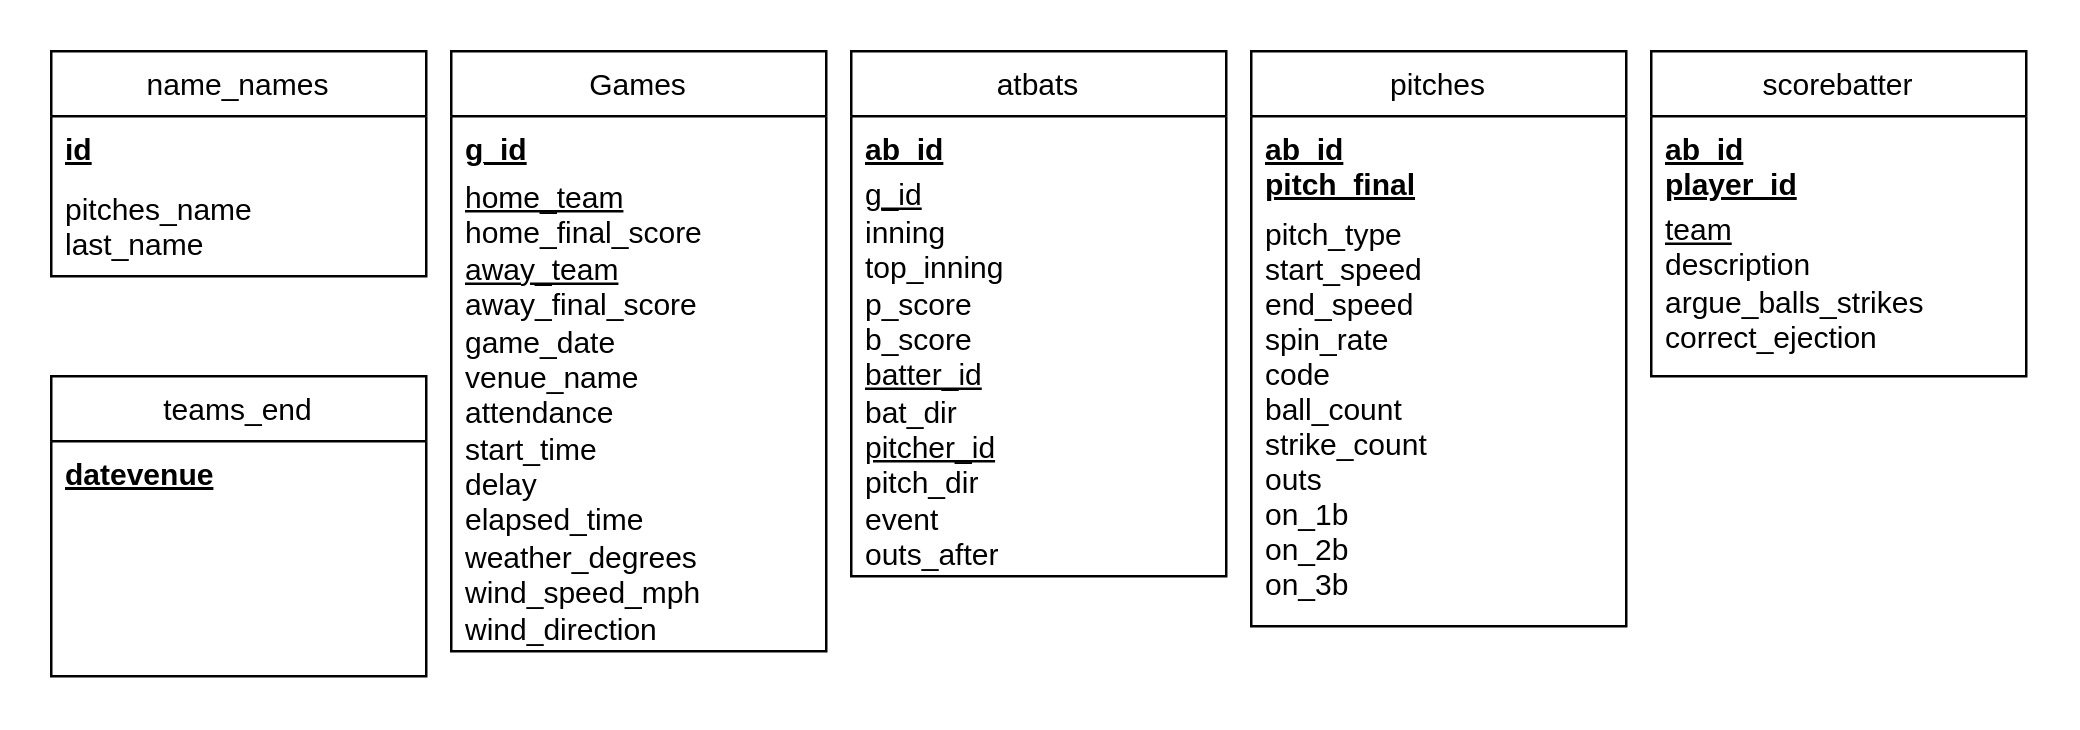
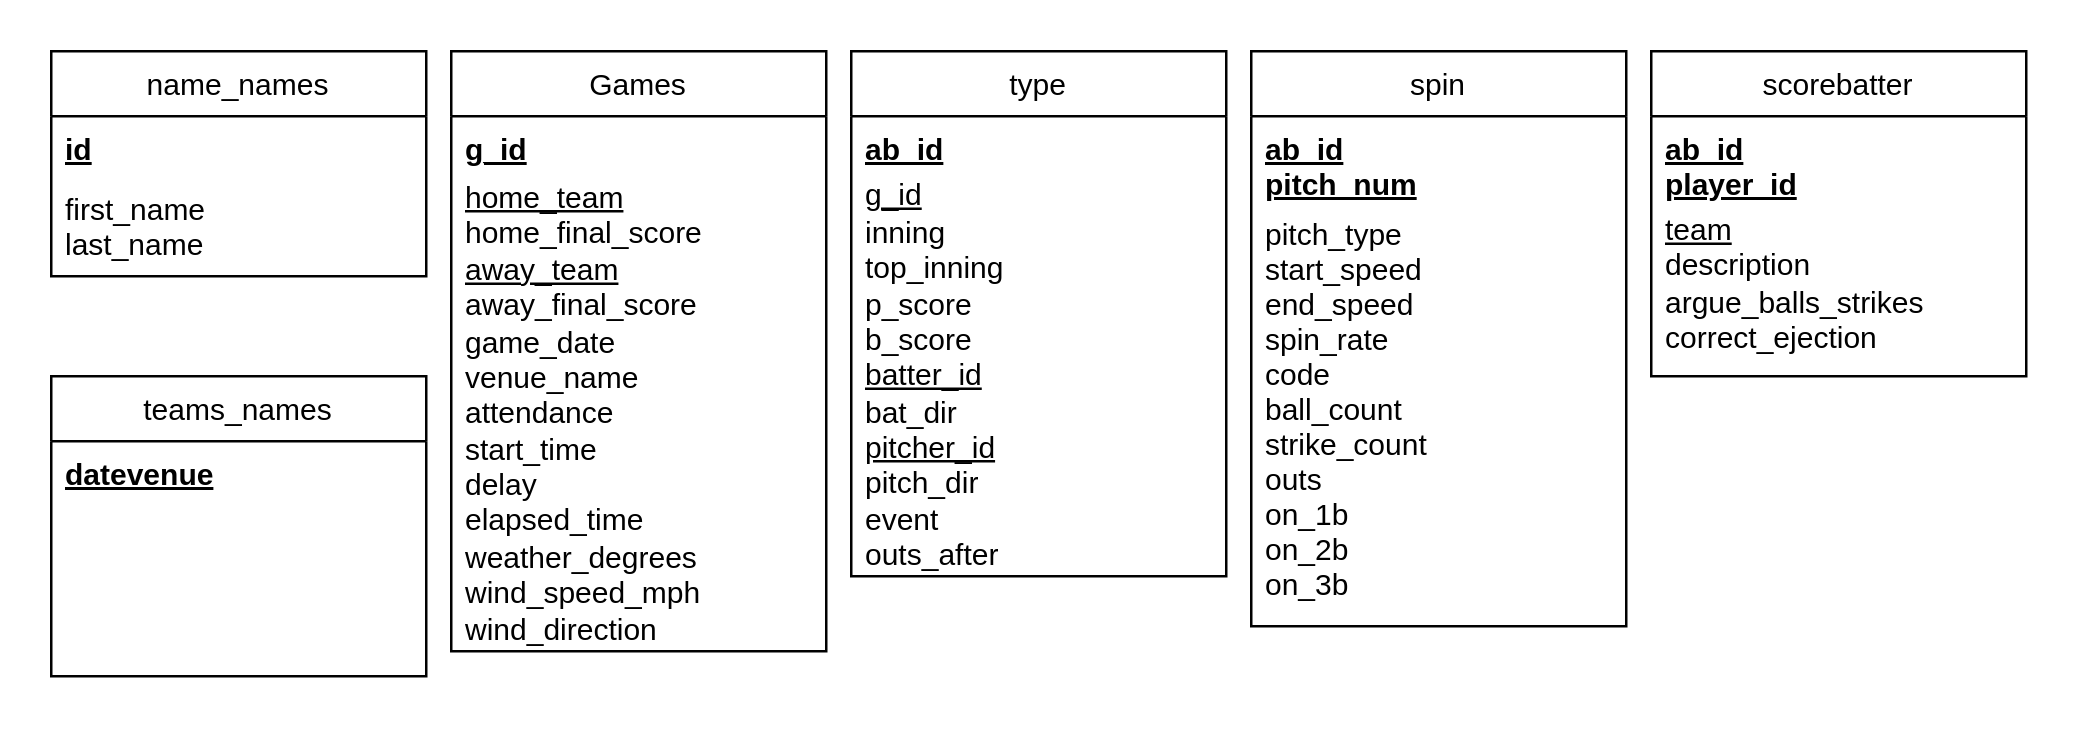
(1038, 85) -> (1038, 85)
(1438, 85) -> (1438, 85)
(1303, 150) -> (1303, 150)
(162, 210) -> (145, 210)
(238, 410) -> (238, 410)
